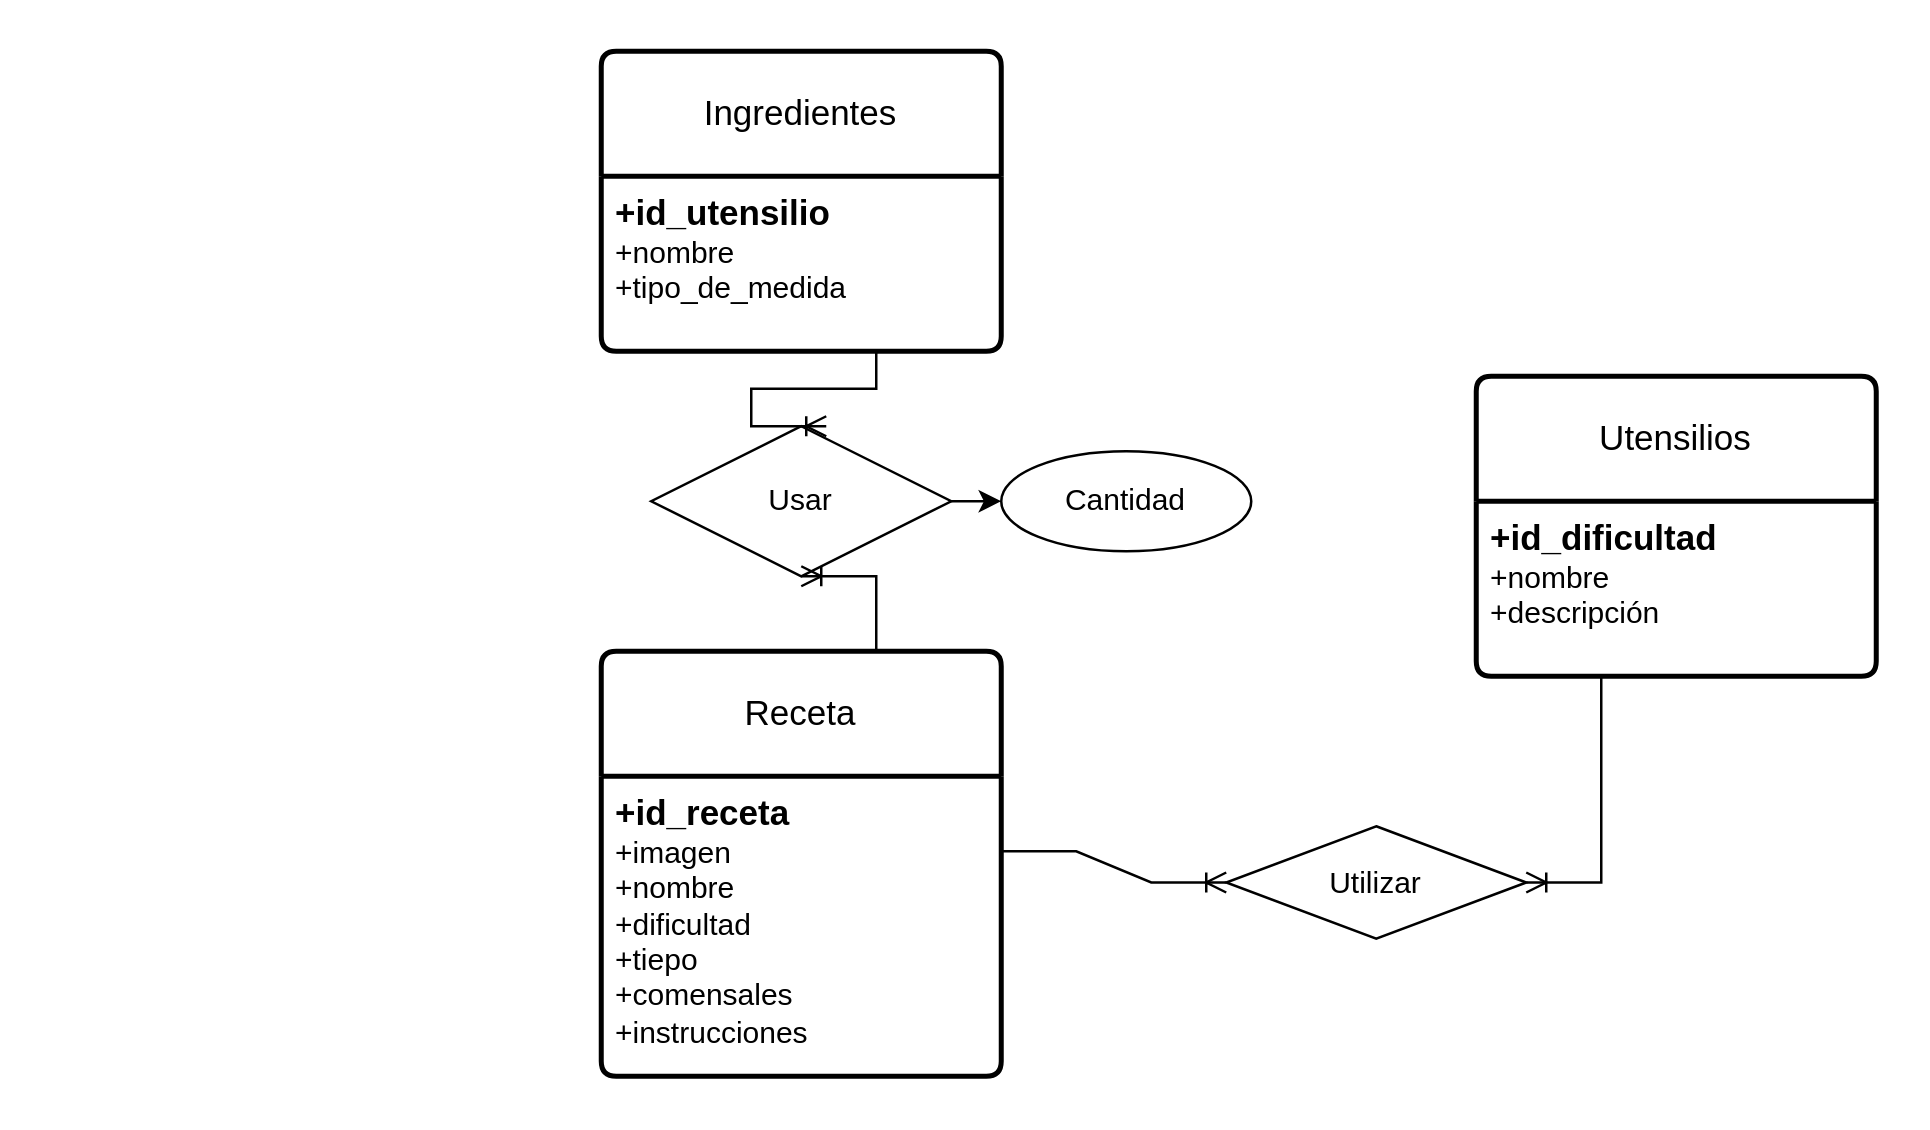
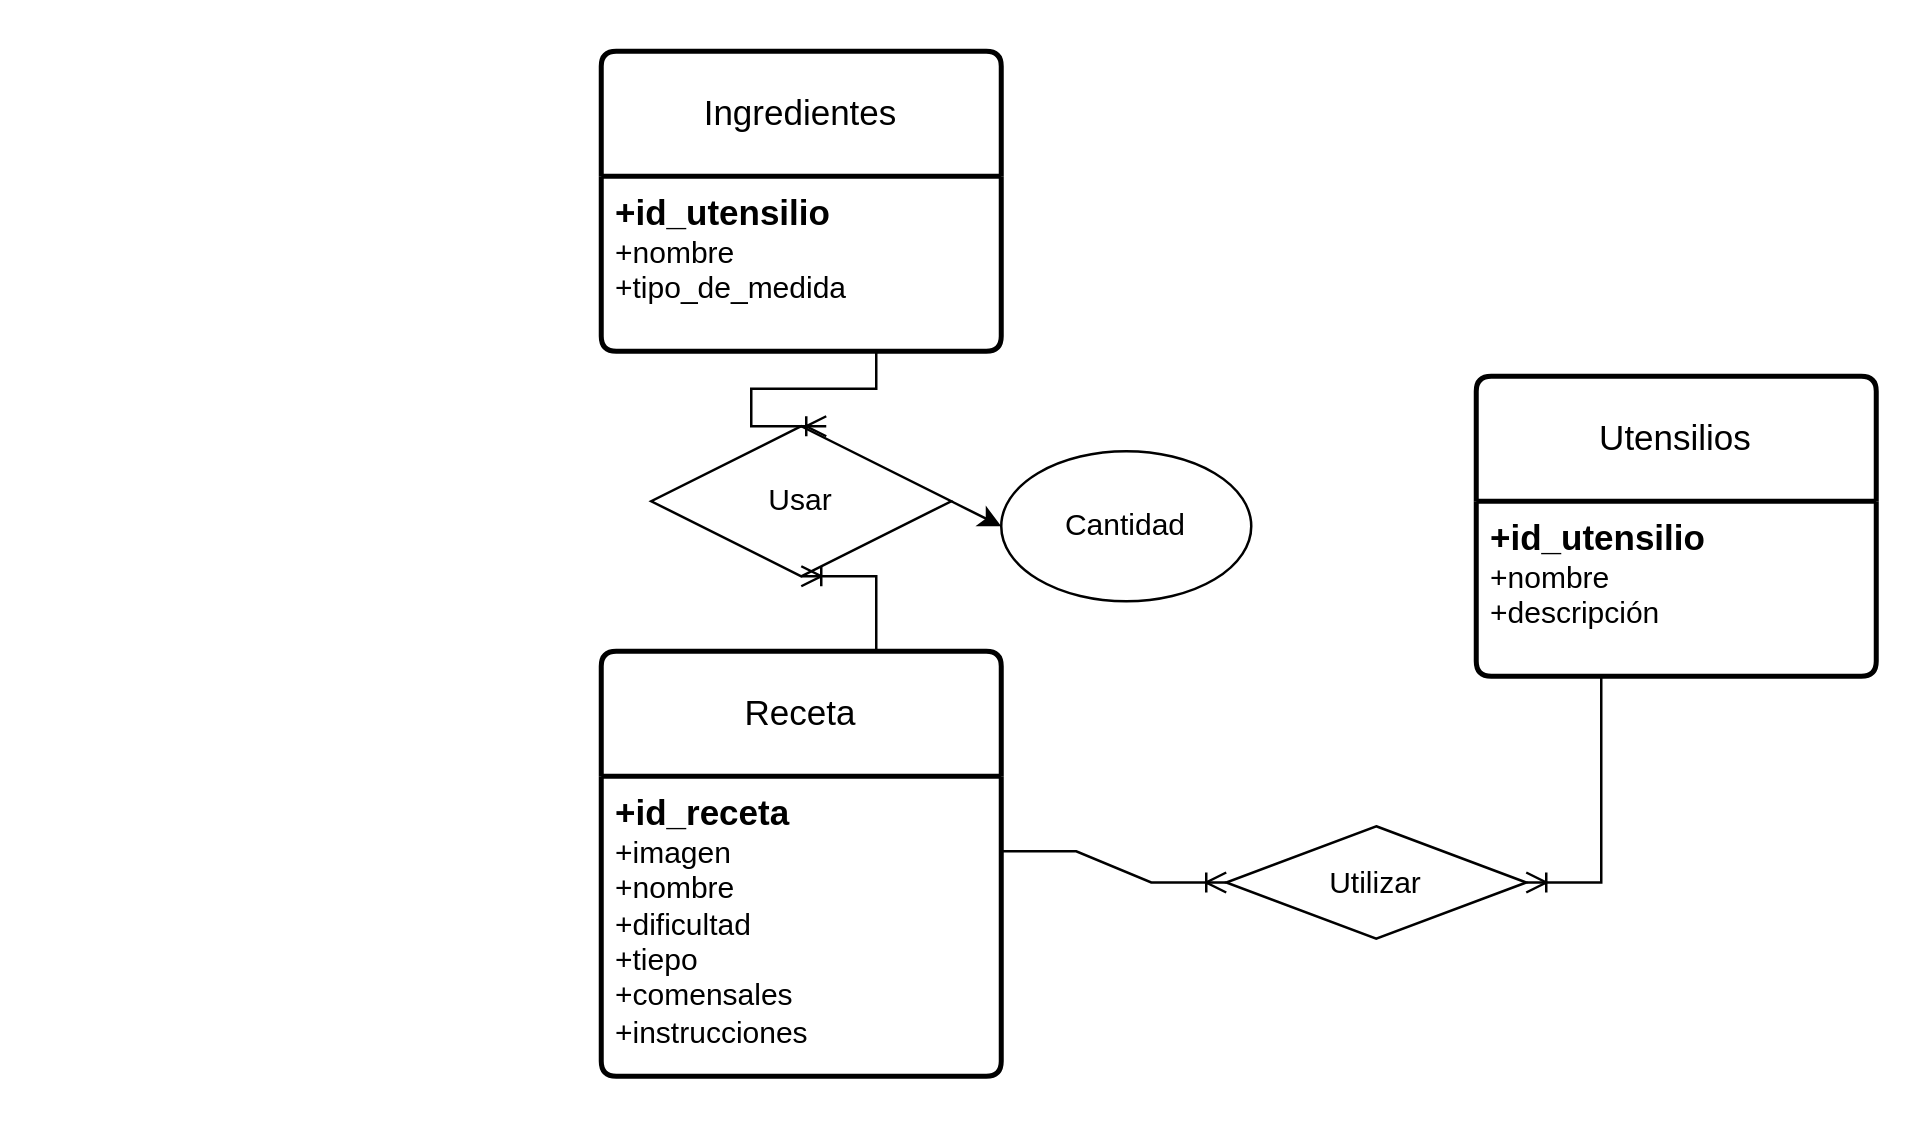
(1126, 501) -> (1126, 526)
(1593, 573) -> (1585, 573)
